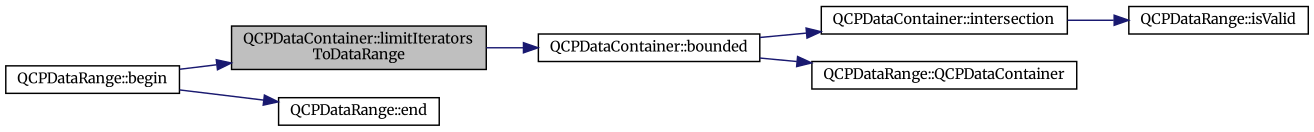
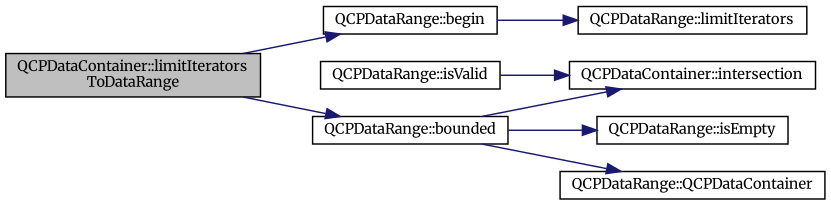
(1091, 20) -> (527, 75)
(649, 48) -> (410, 130)
(198, 67) -> (284, 45)
(359, 111) -> (692, 20)
none -> (692, 130)
